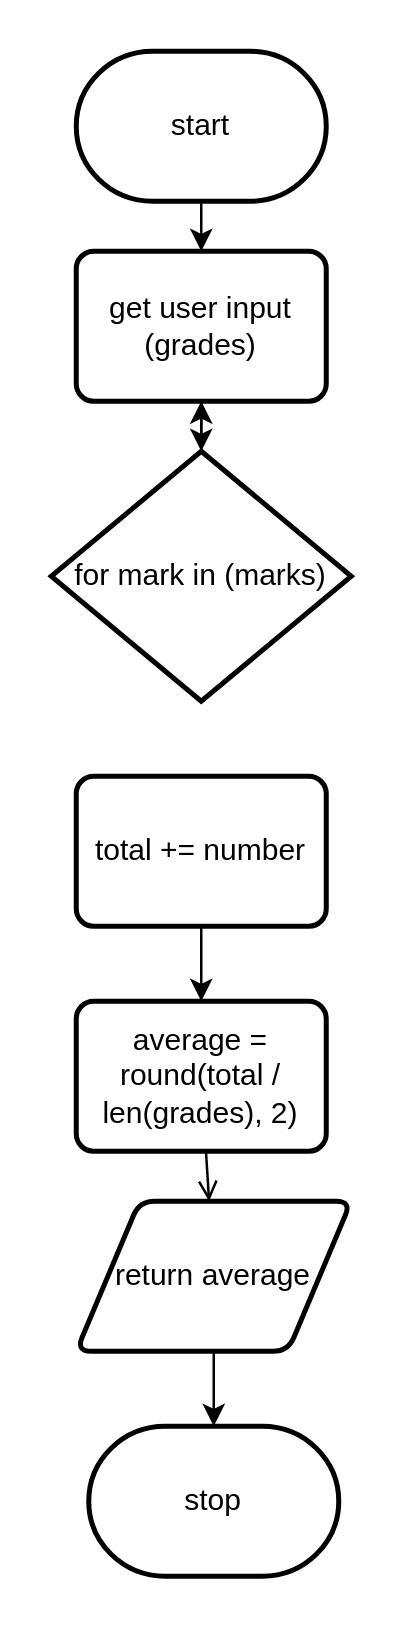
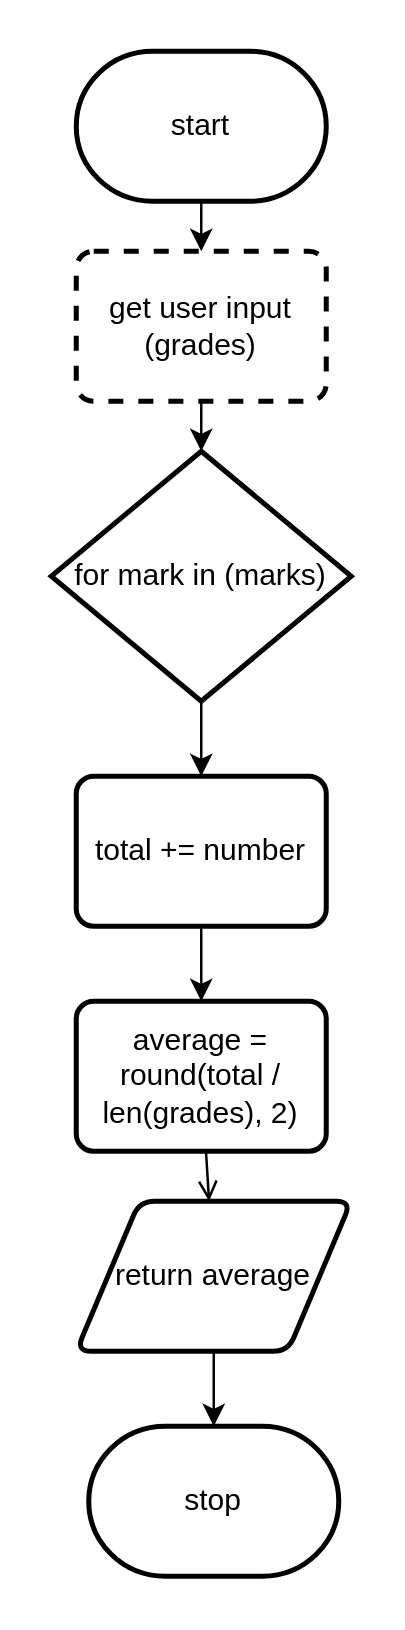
(201, 326) -> (201, 326)
(201, 448) -> (201, 731)
